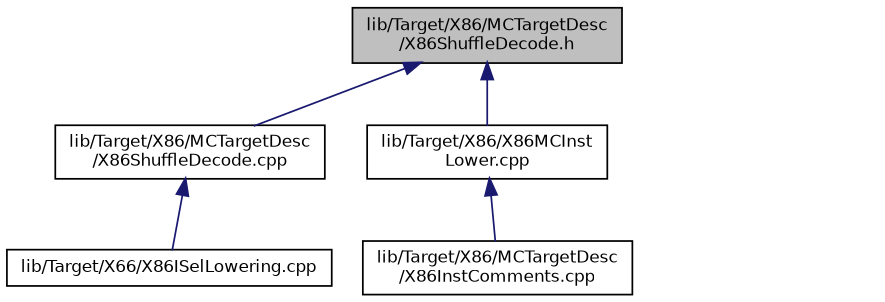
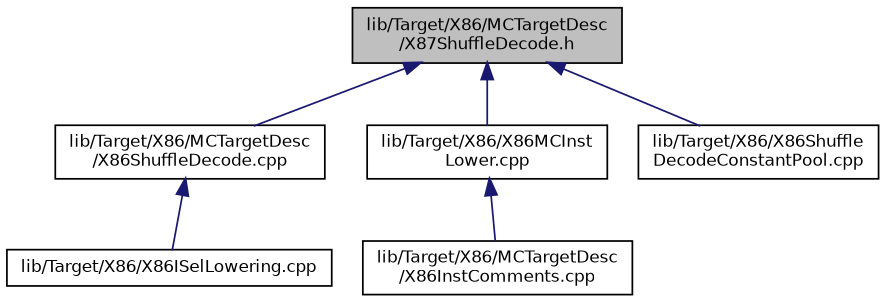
(487, 35) -> (487, 35)
none -> (758, 152)
(169, 268) -> (169, 268)
